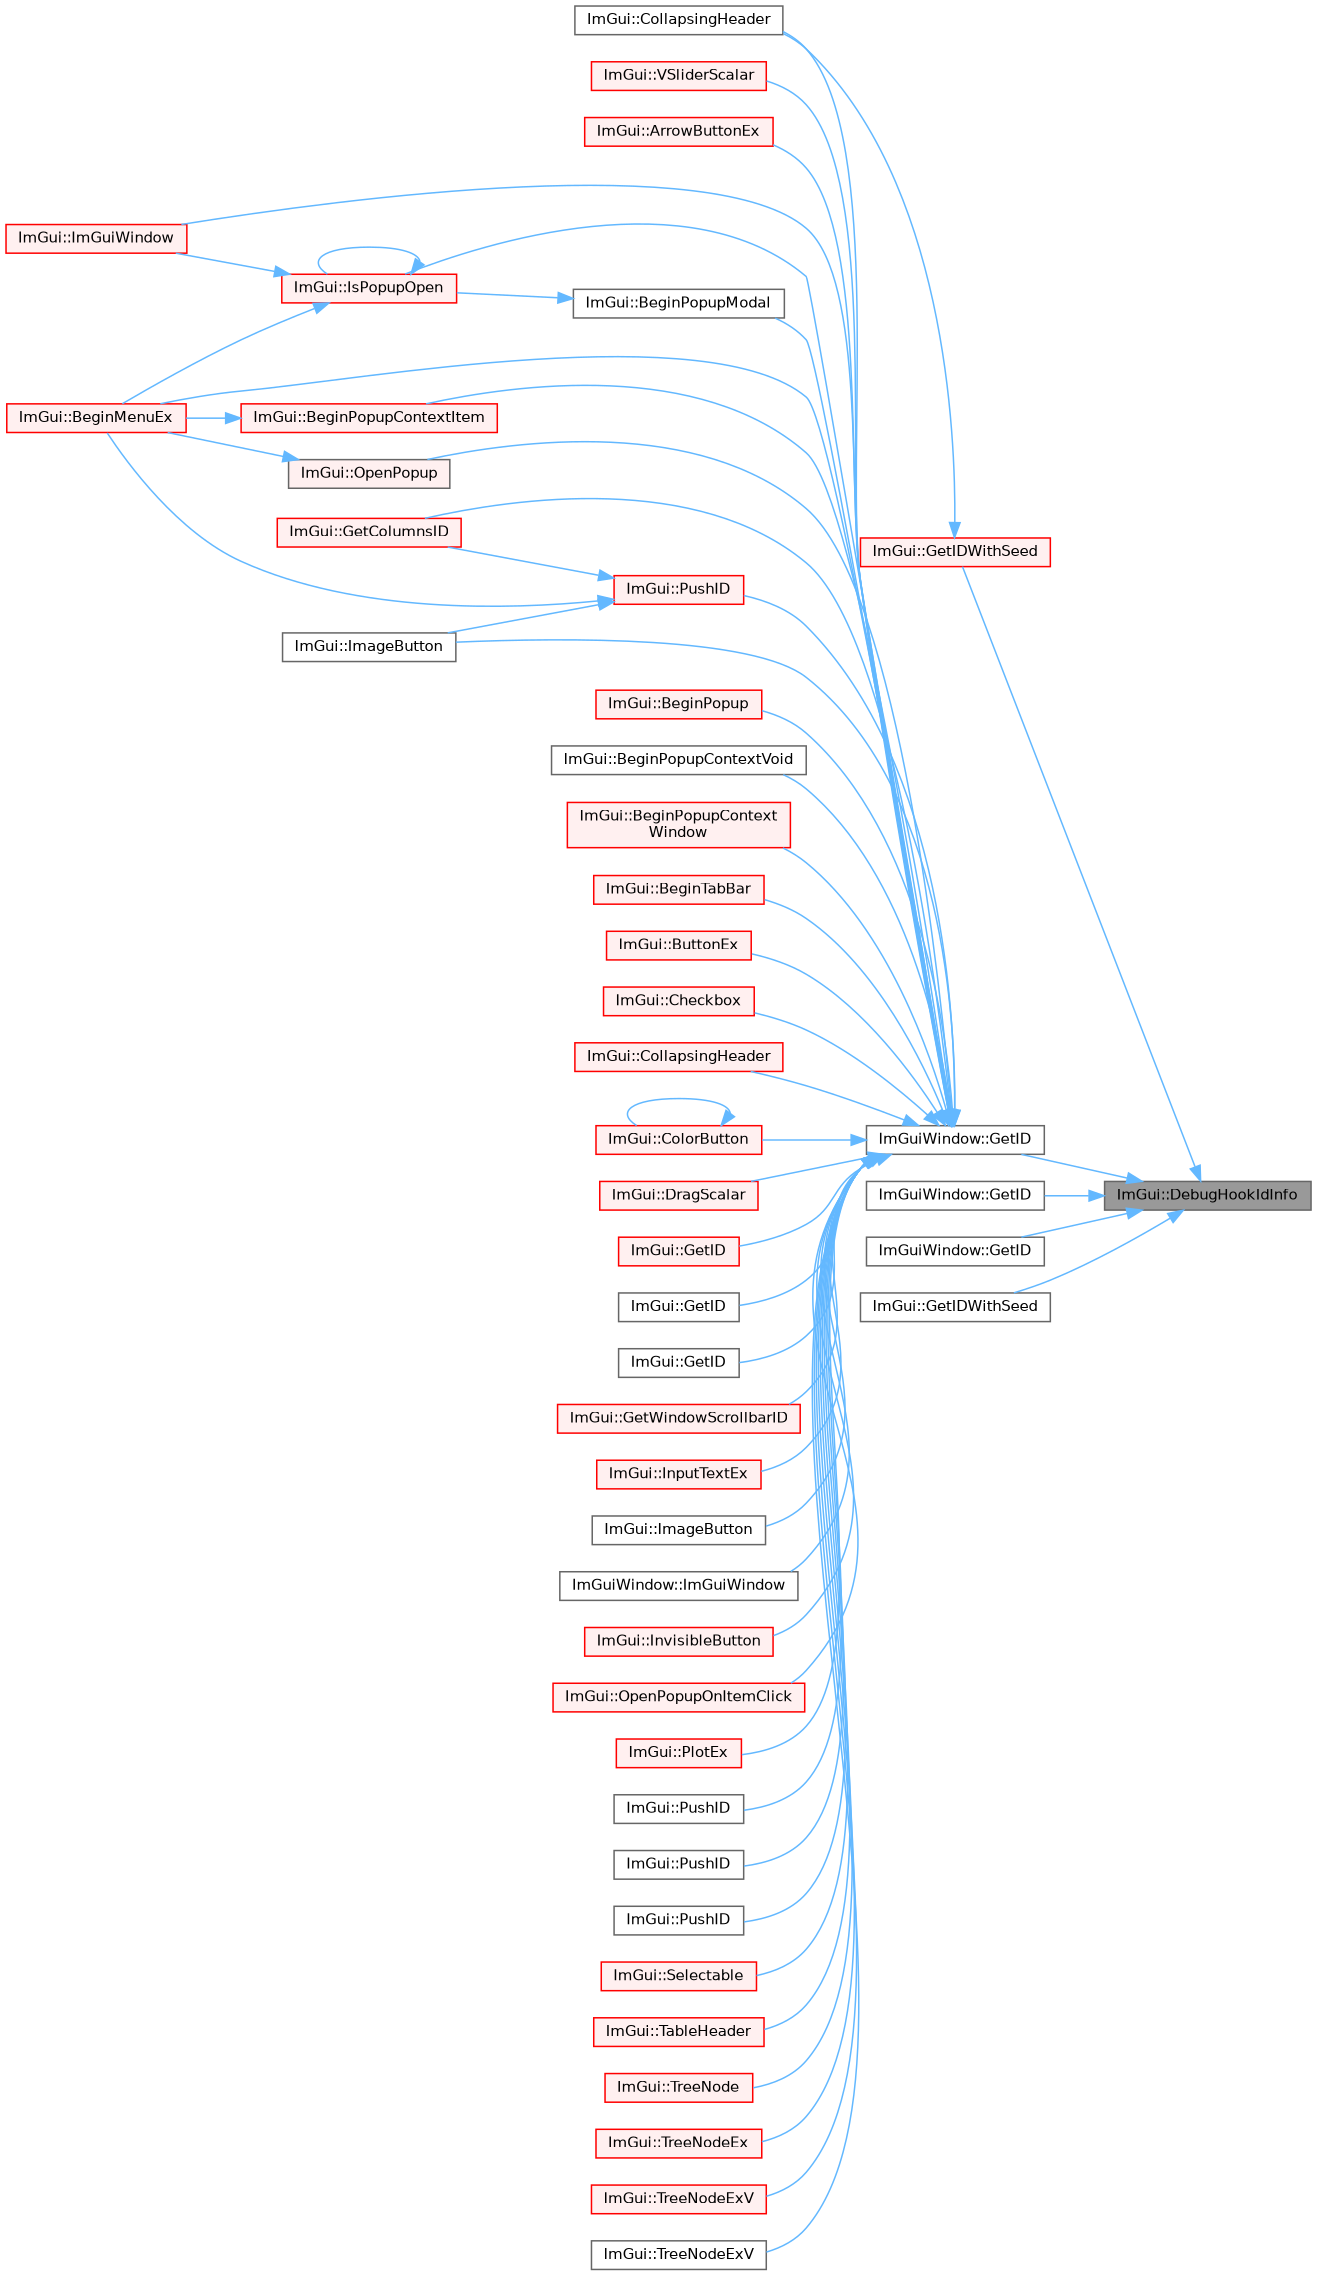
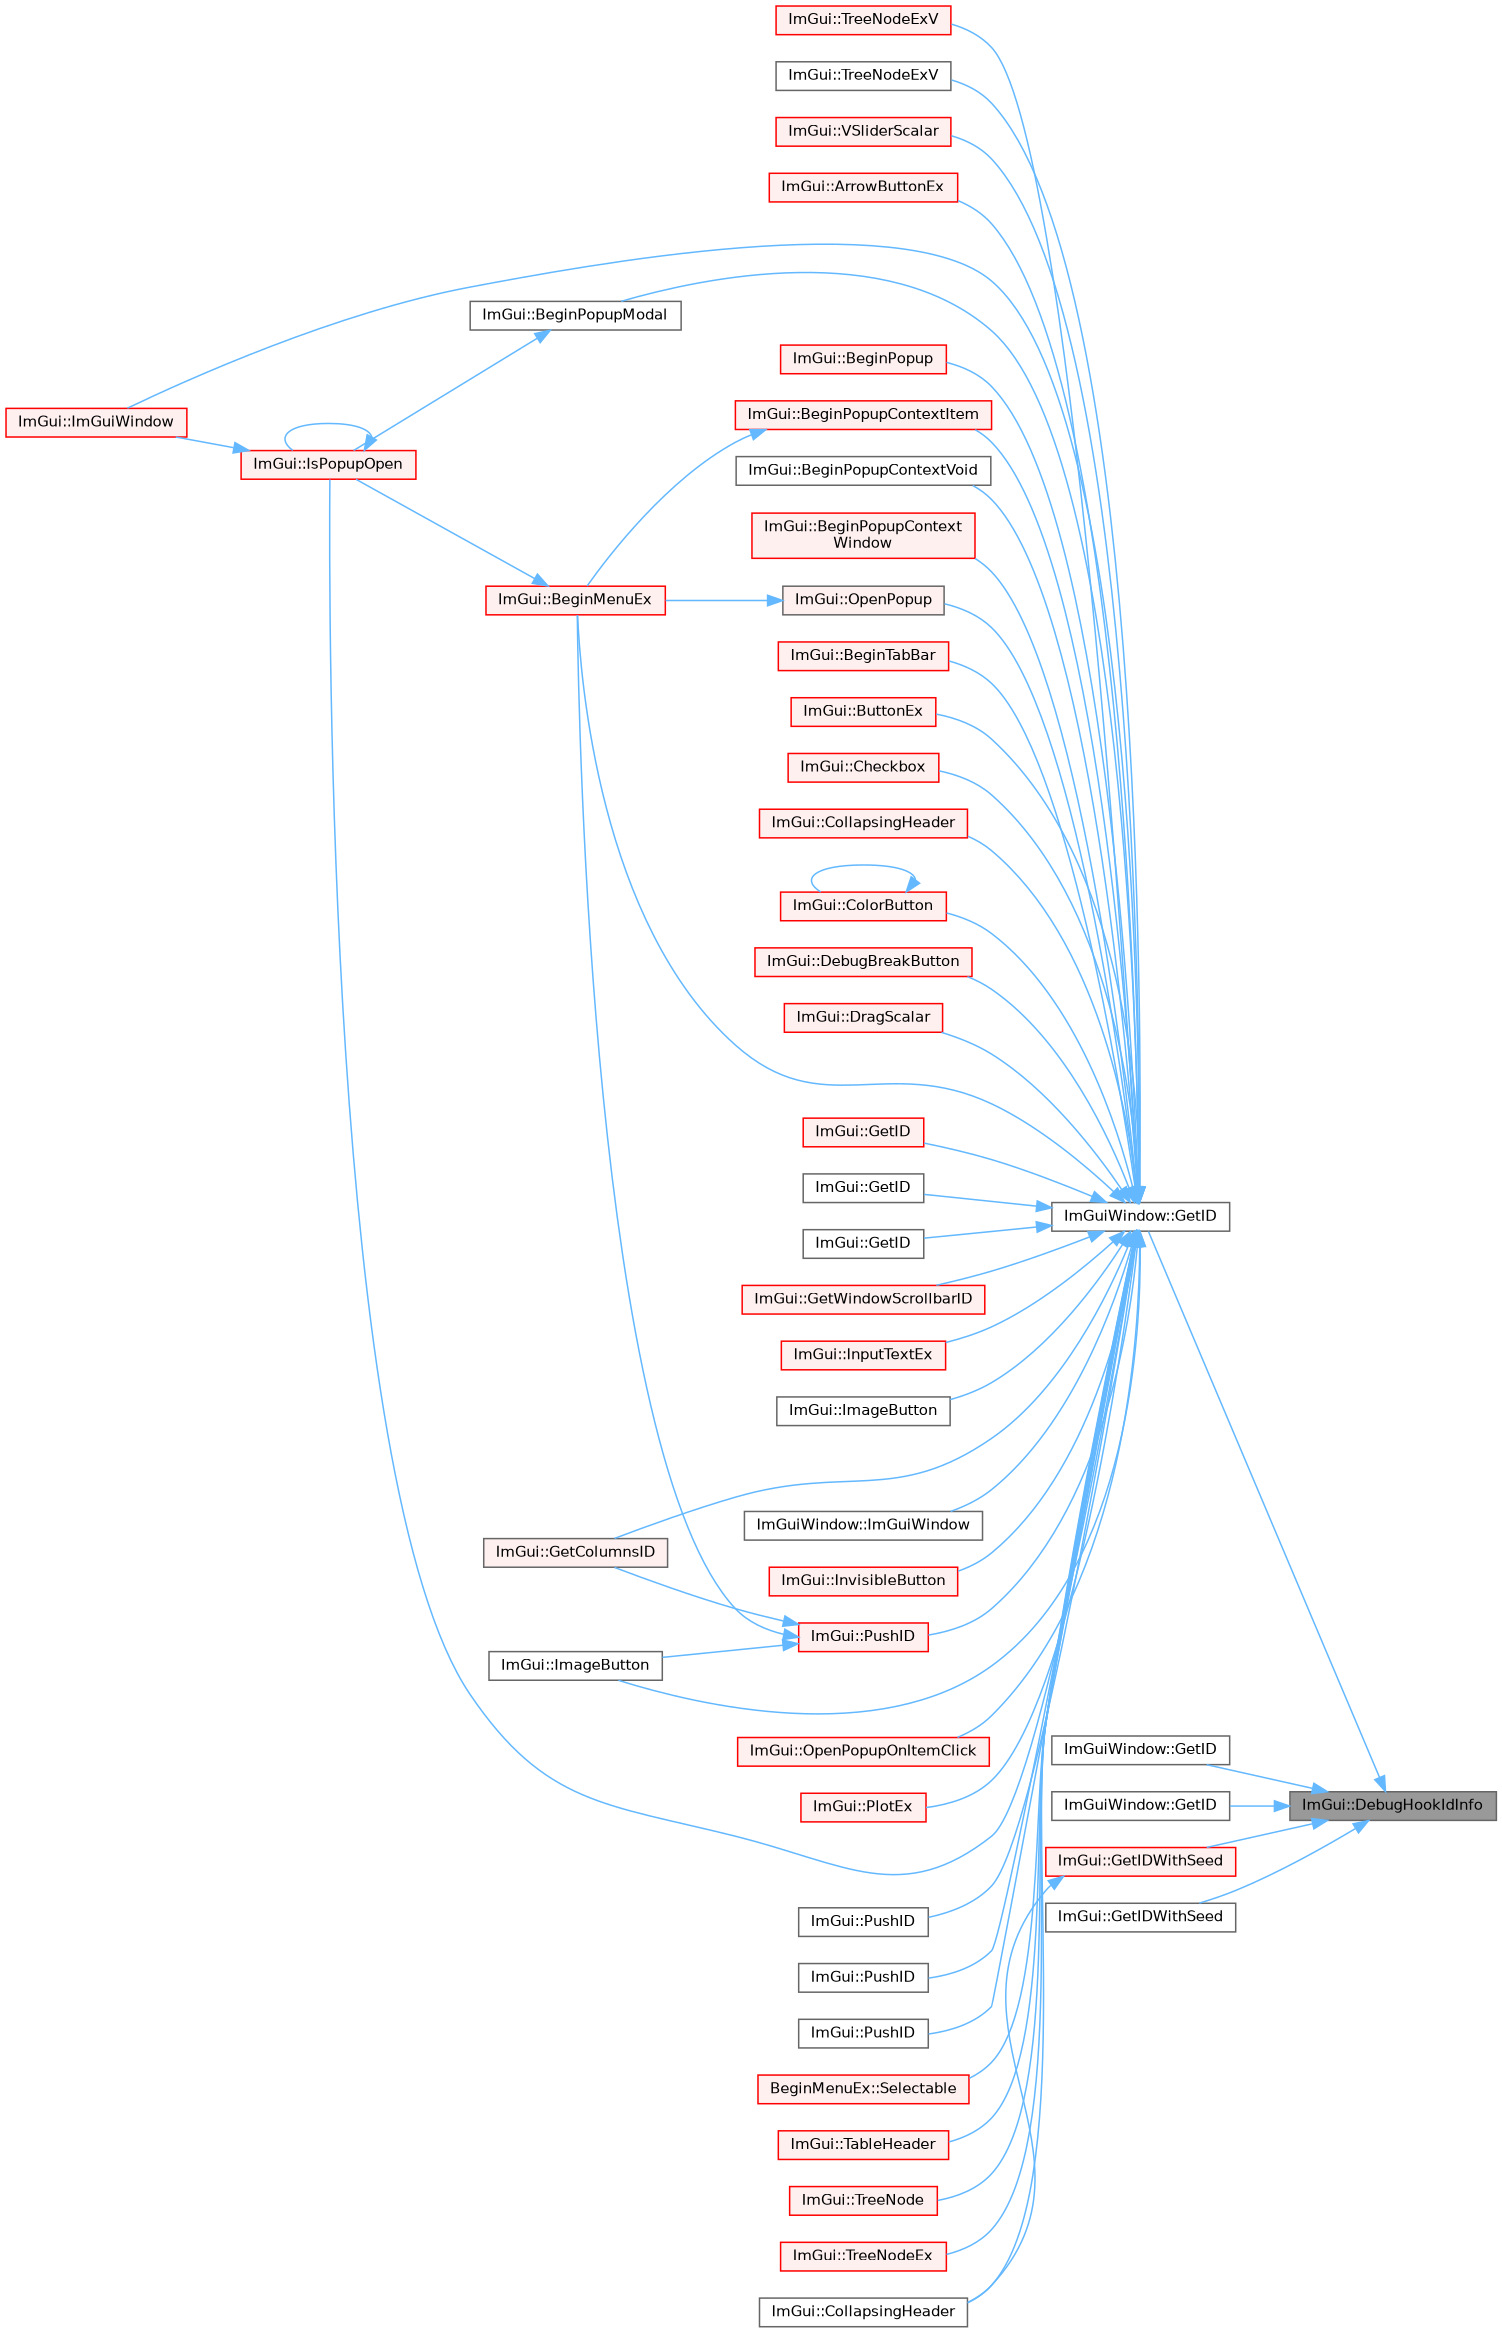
(216, 352) -> (445, 529)
(369, 533) -> (576, 1553)
none -> (863, 962)
(679, 1976) -> (863, 2089)
